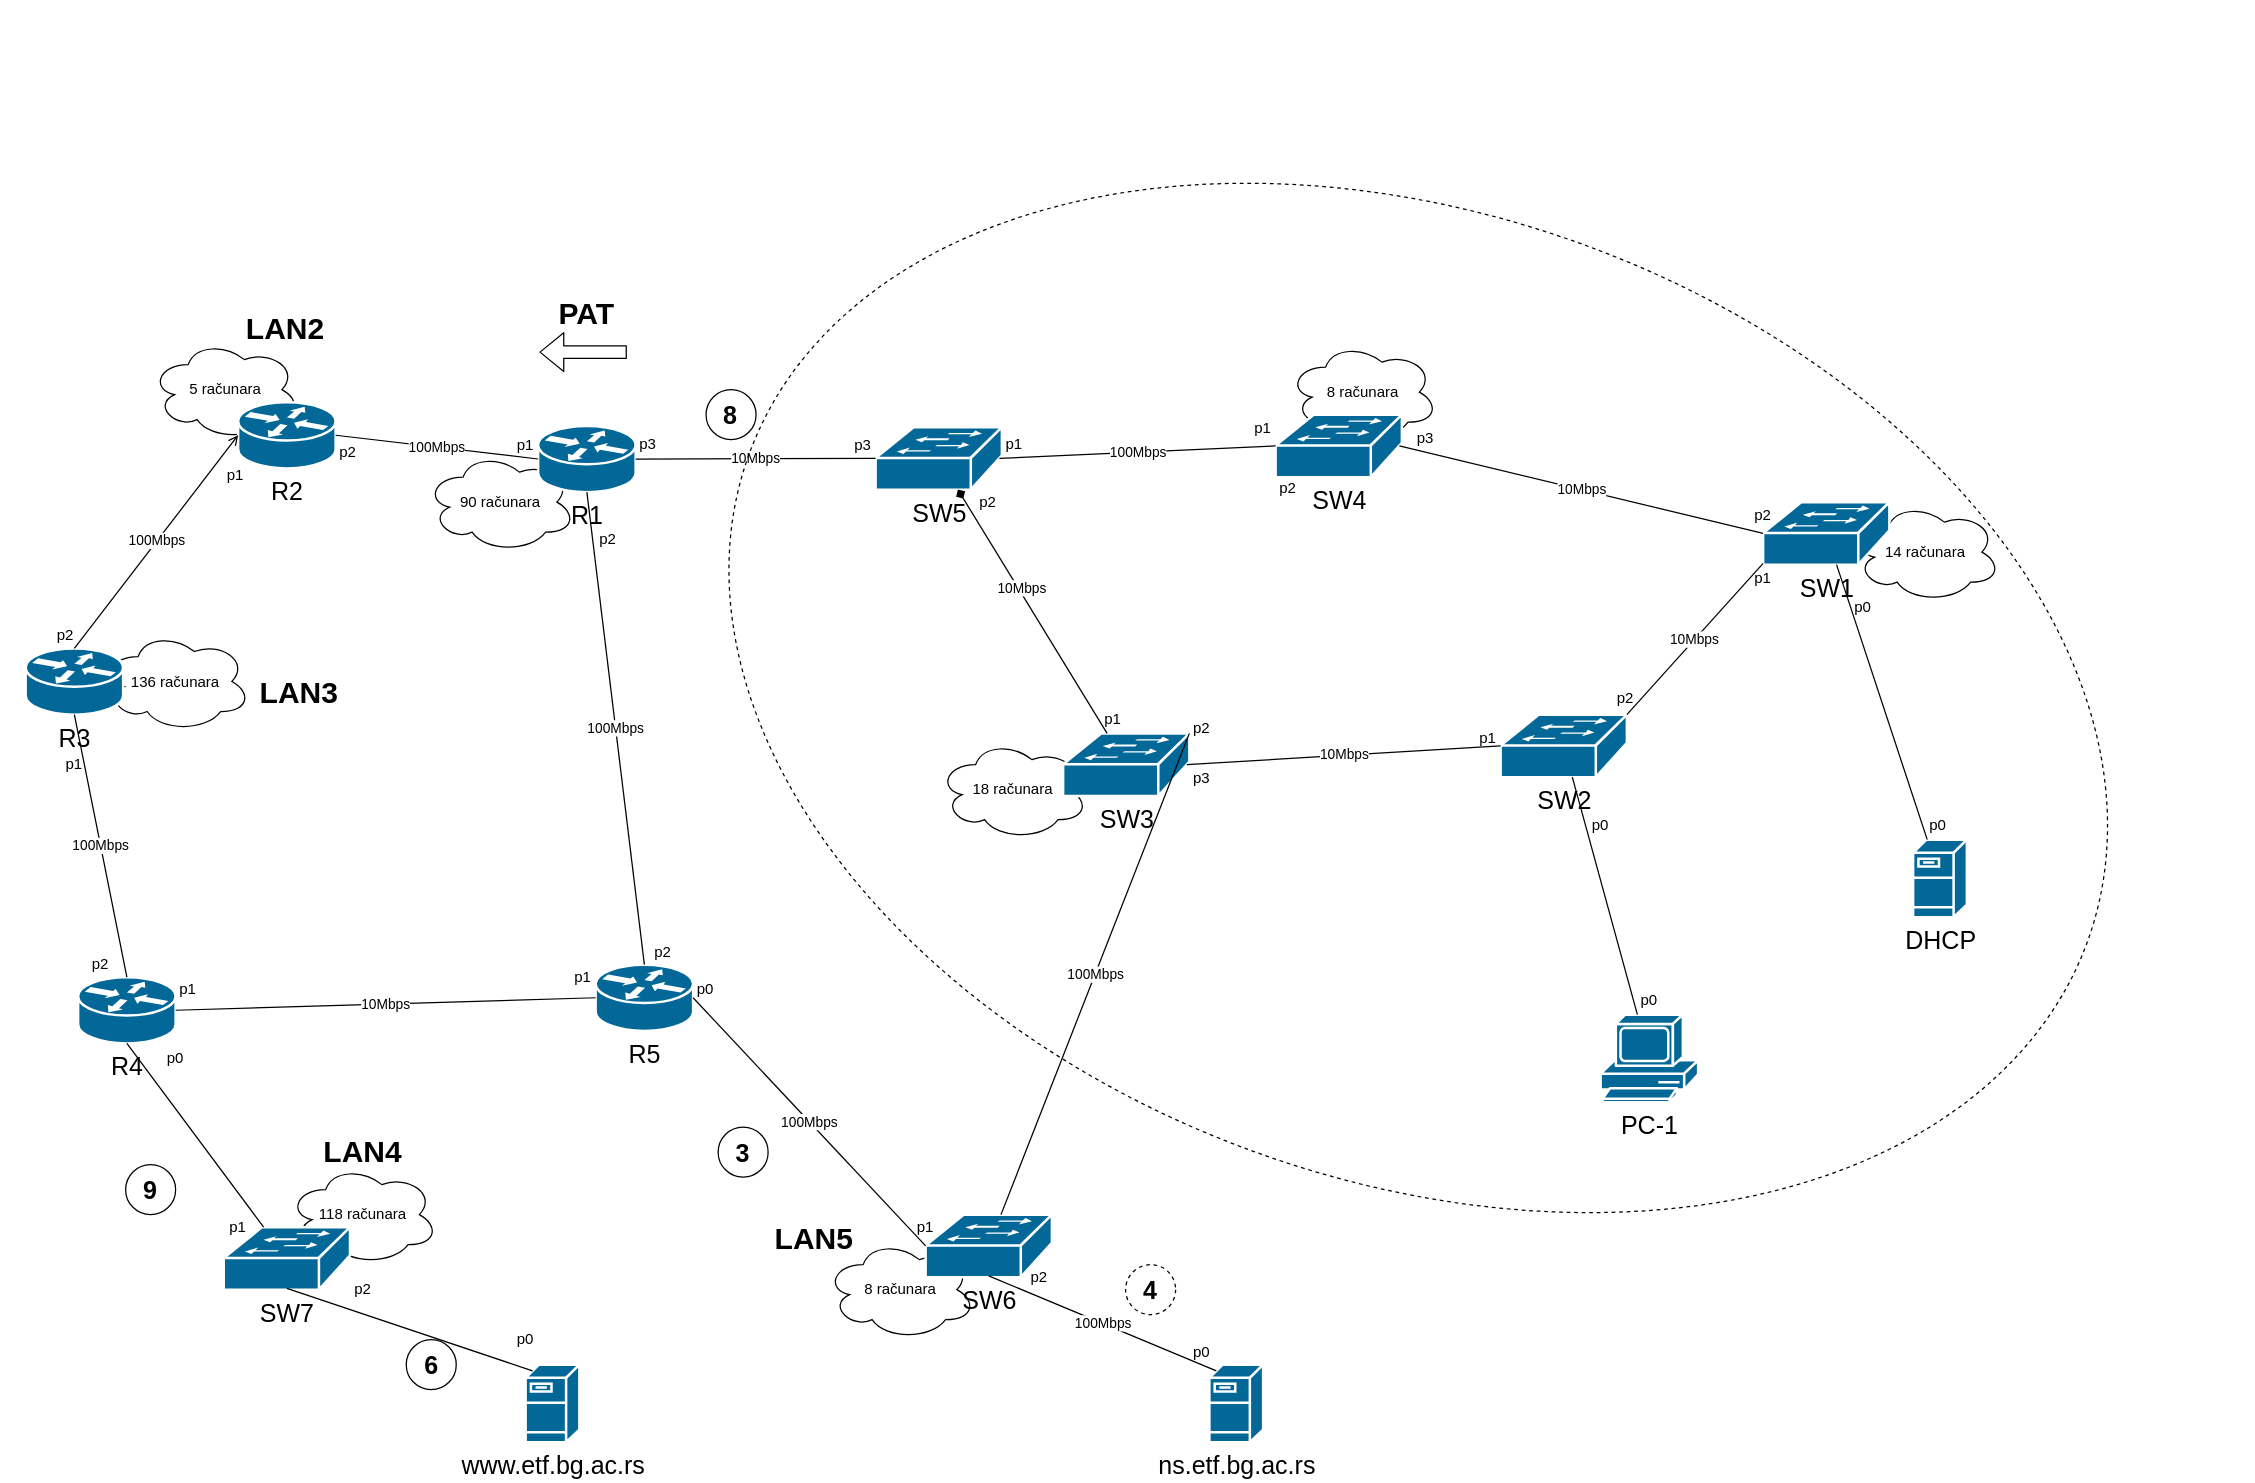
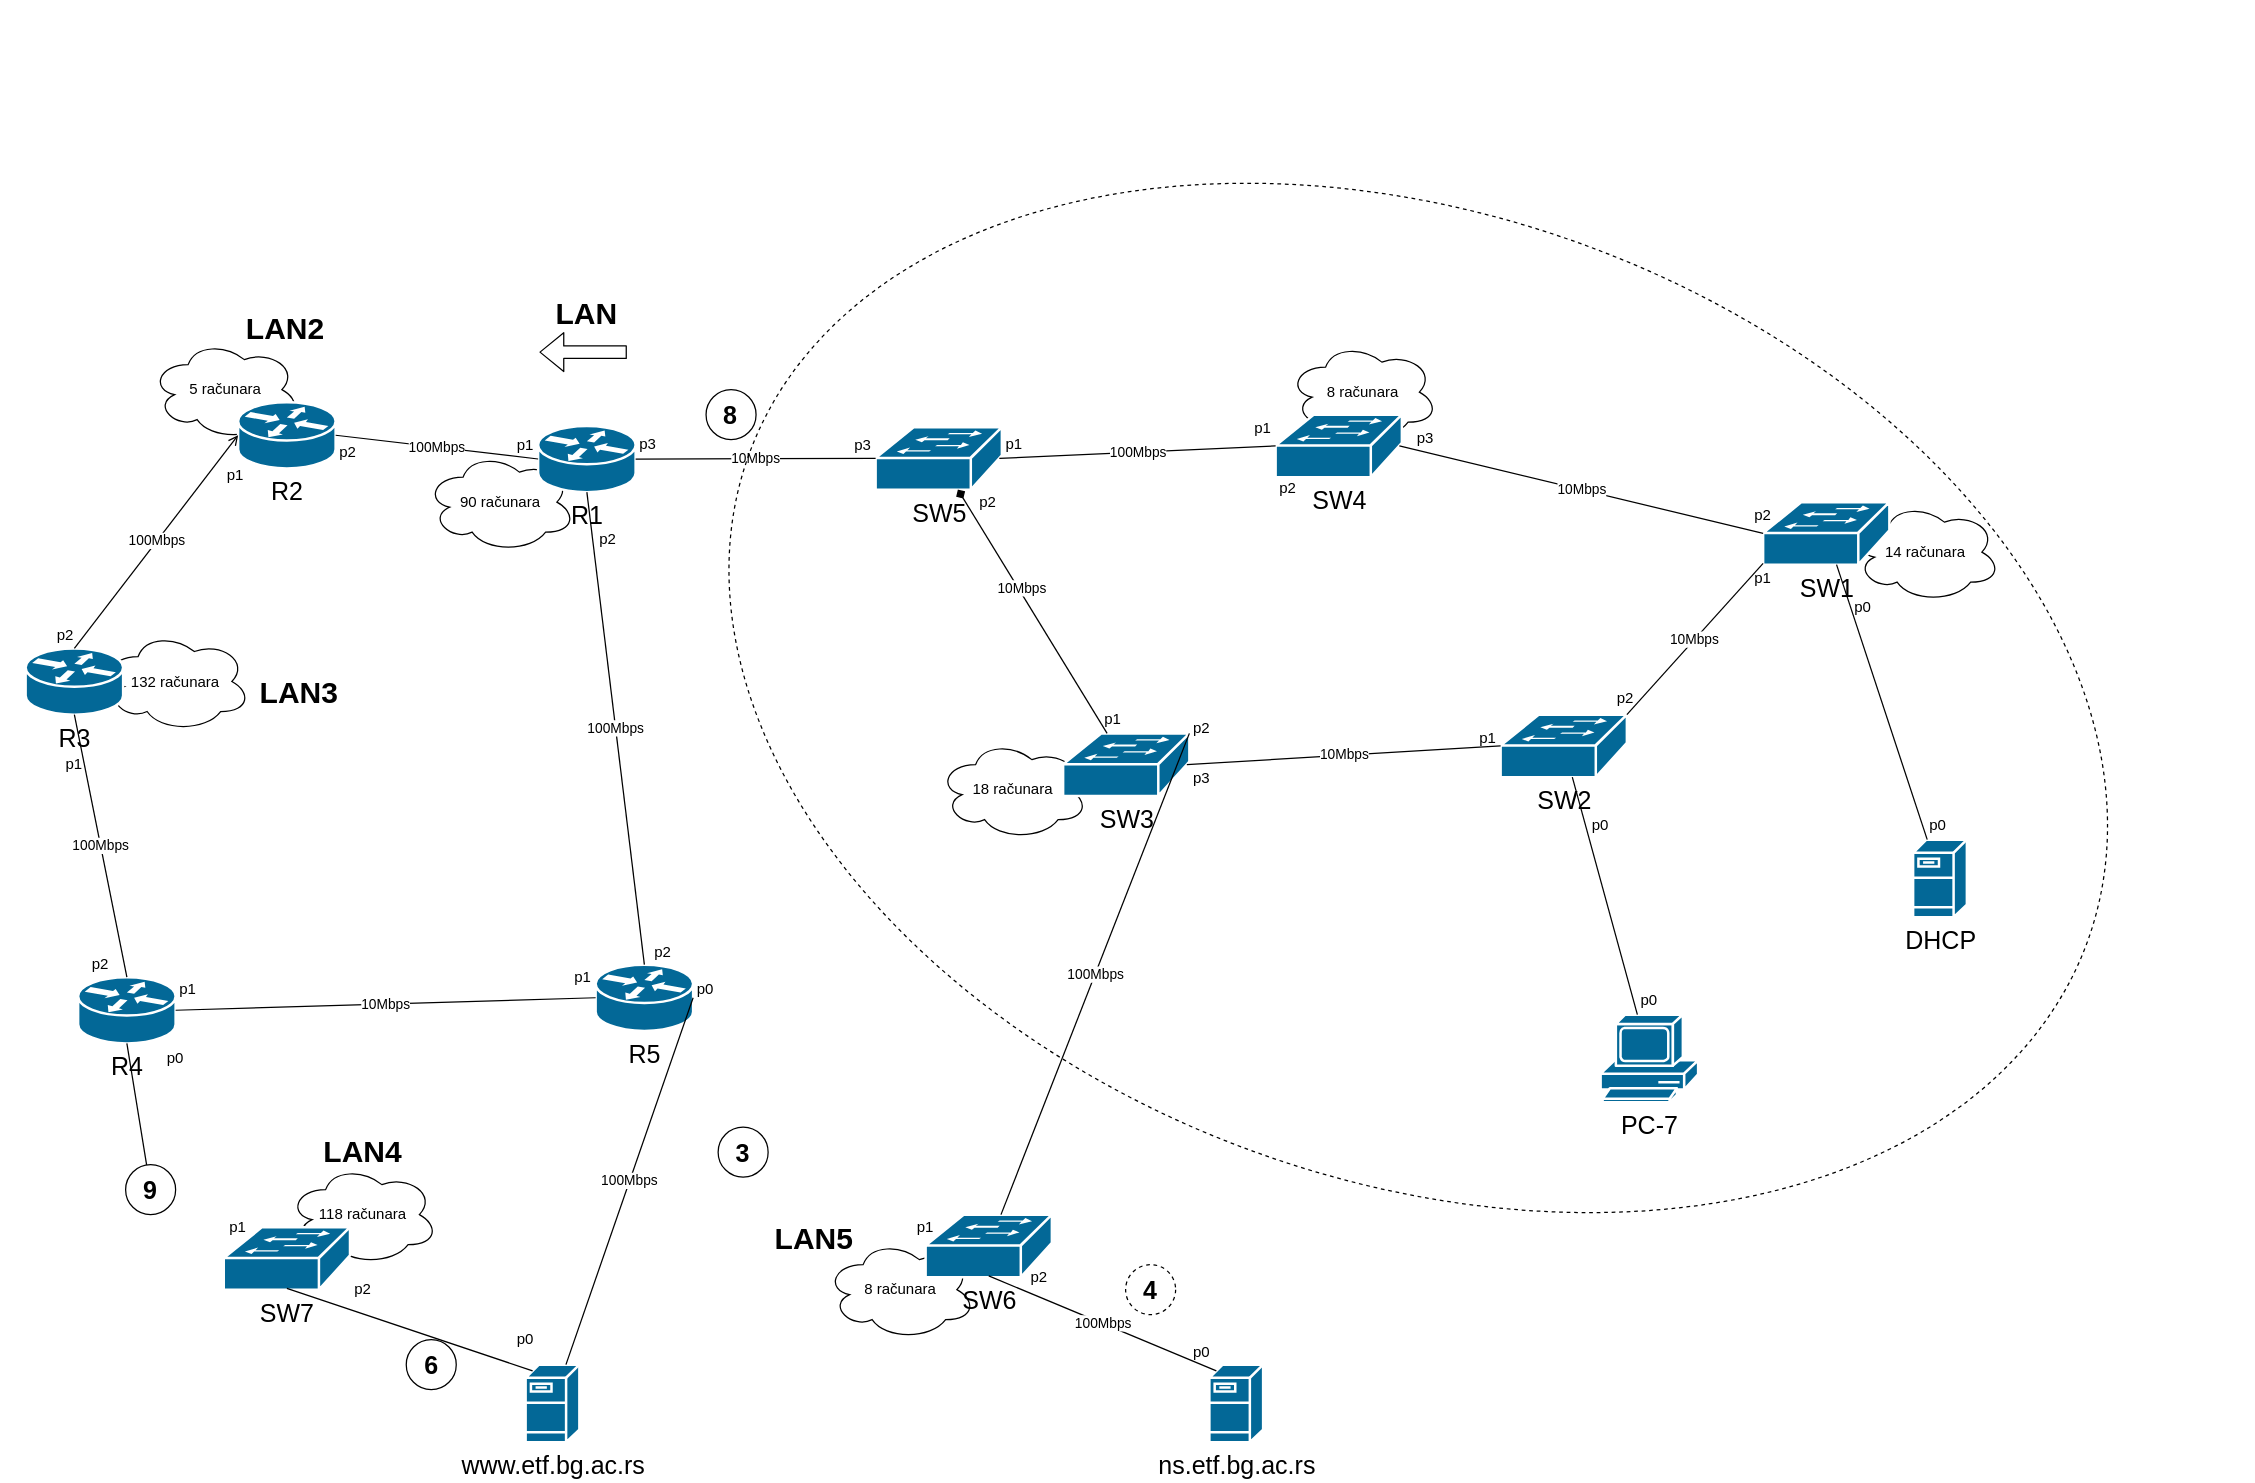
(587, 314) -> (587, 314)
(176, 682) -> (176, 682)
(1650, 1120) -> (1650, 1120)
(809, 1122) -> (630, 1181)
(195, 1135) -> (137, 1103)
